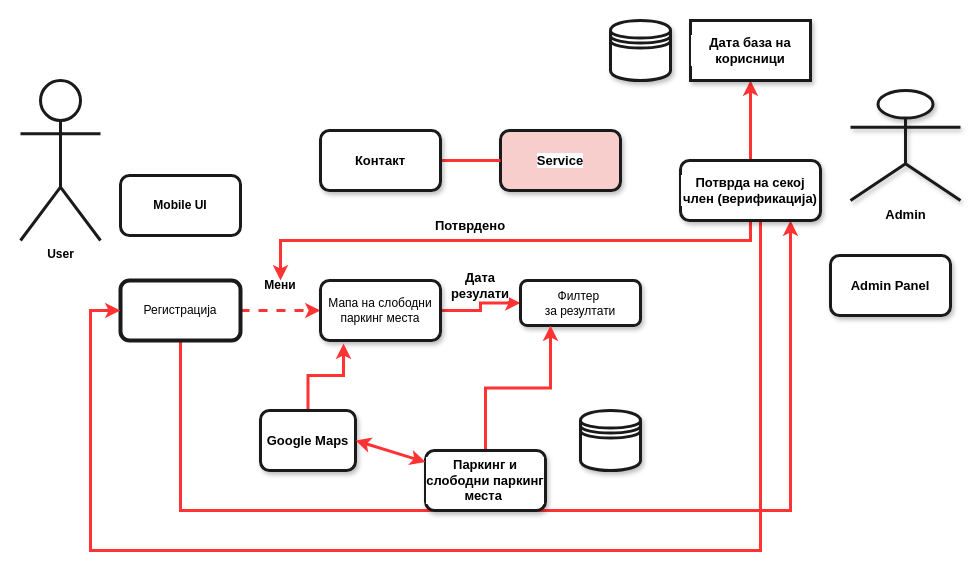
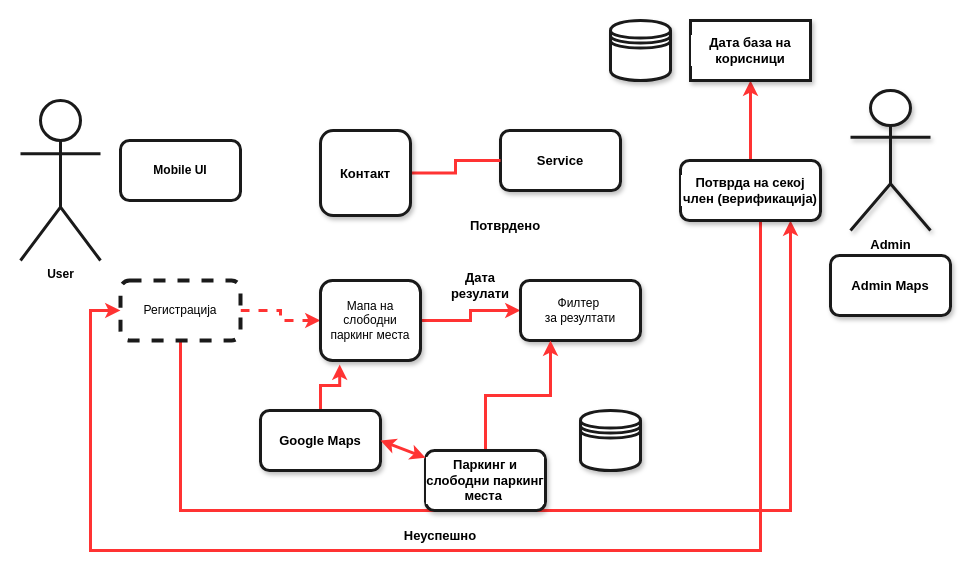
(906, 146) -> (891, 161)
(61, 161) -> (61, 181)
(381, 161) -> (366, 173)
(561, 161) -> (561, 161)
(181, 206) -> (181, 171)
(471, 226) -> (506, 226)
(512, 241) -> none
(281, 286) -> none
(891, 286) -> (891, 286)
(581, 303) -> (581, 311)
(181, 311) -> (181, 311)
(381, 311) -> (371, 321)
(308, 441) -> (321, 441)
none -> (441, 536)
